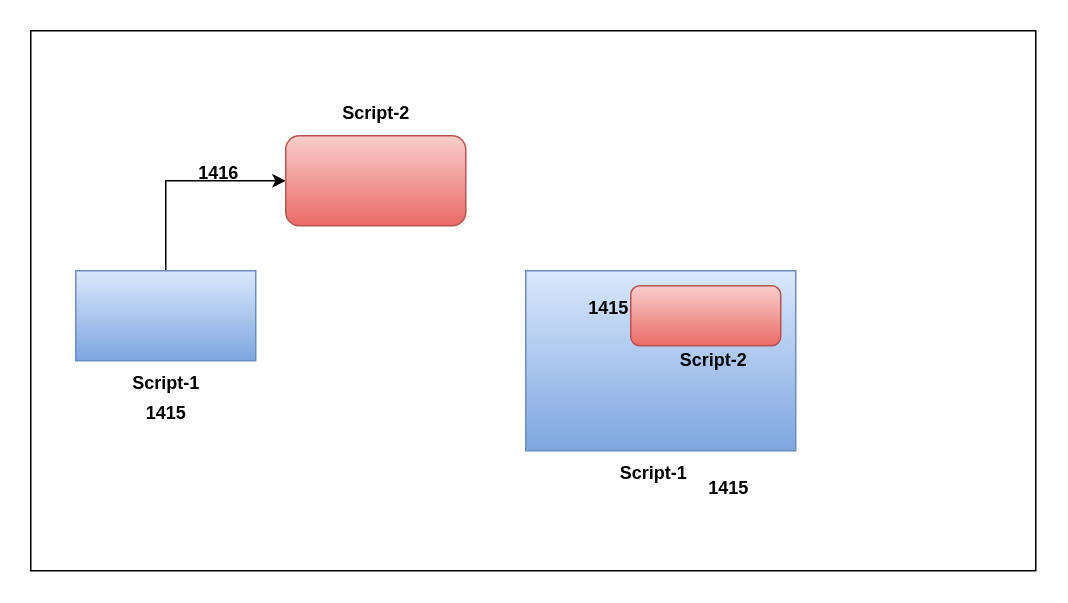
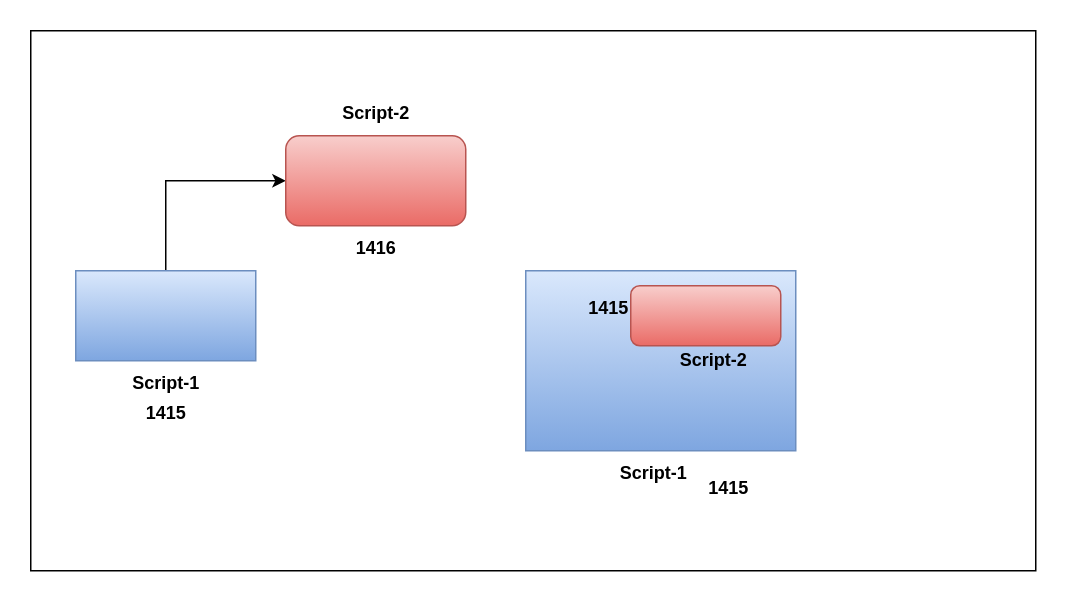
(218, 173) -> (376, 248)
